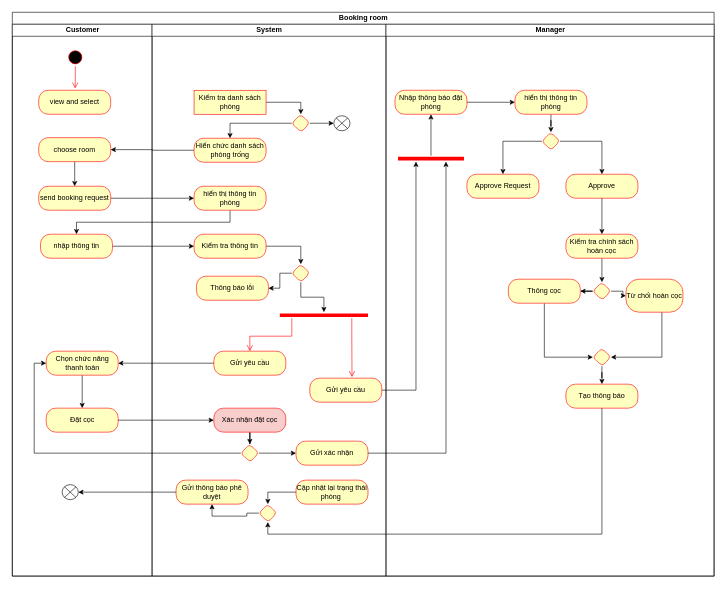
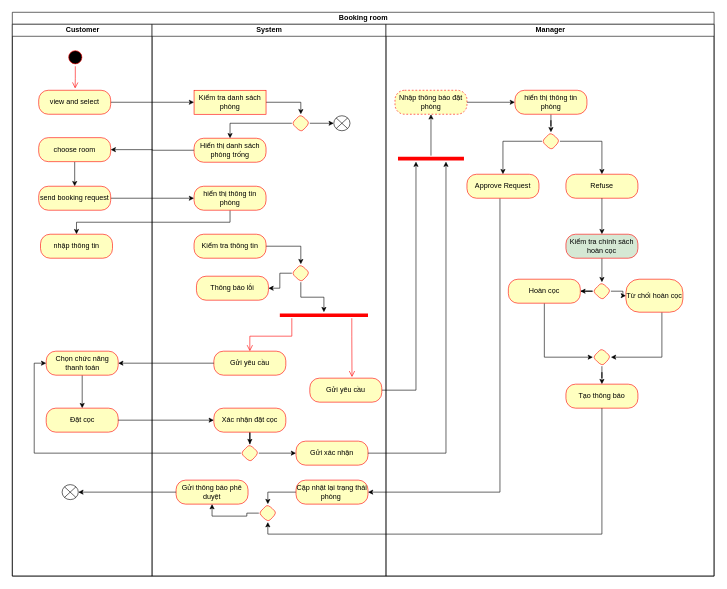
none -> (188, 102)
(431, 102) -> (431, 102)
(230, 150) -> (230, 150)
(602, 186) -> (602, 186)
(188, 246) -> none
(602, 246) -> (602, 246)
(545, 291) -> (545, 291)
(250, 420) -> (250, 420)
none -> (373, 492)
